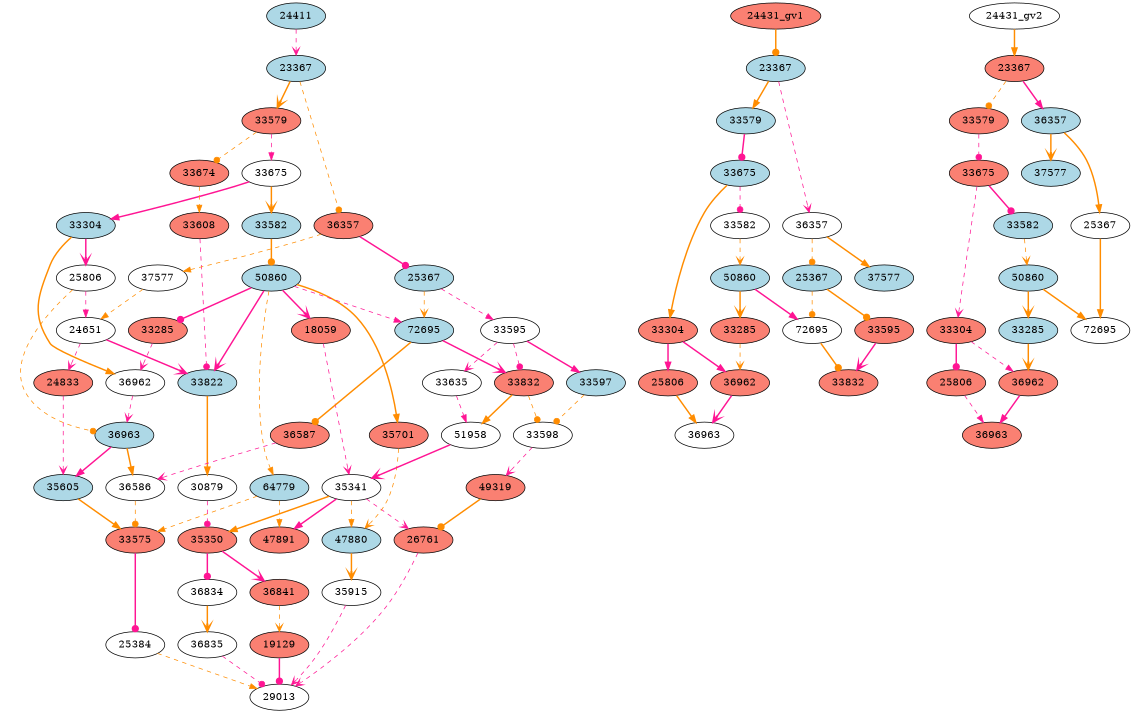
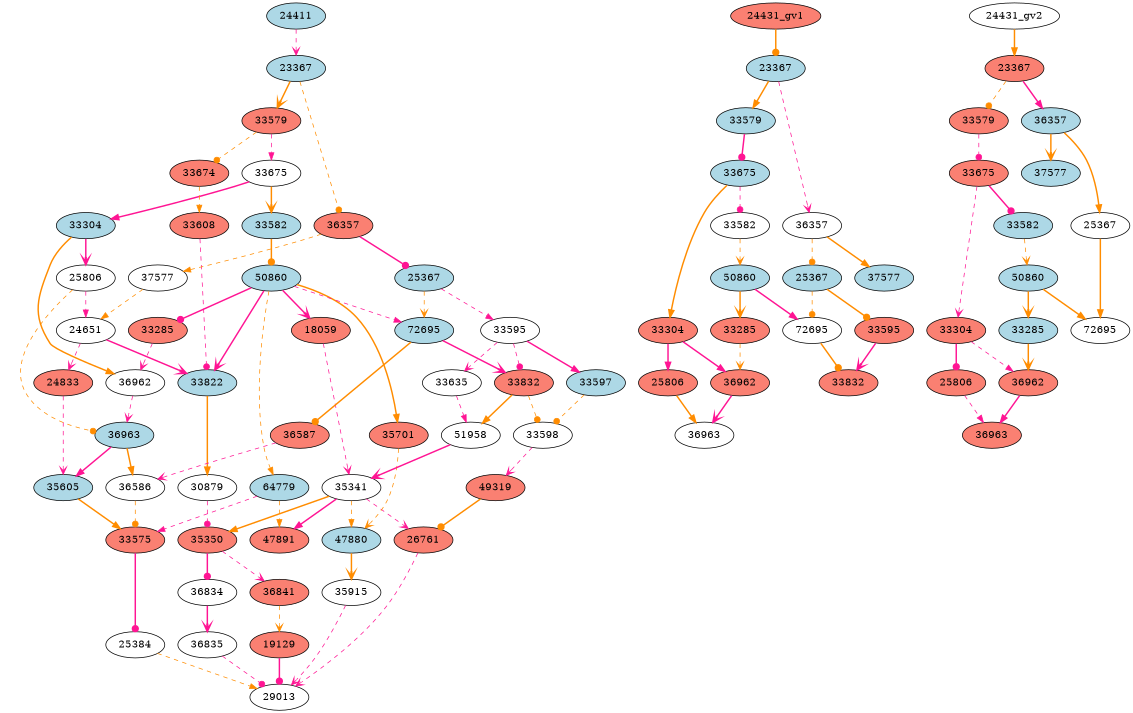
(213, 512) -> (213, 512)
(240, 564) -> (240, 564)
(207, 615) -> (207, 615)
